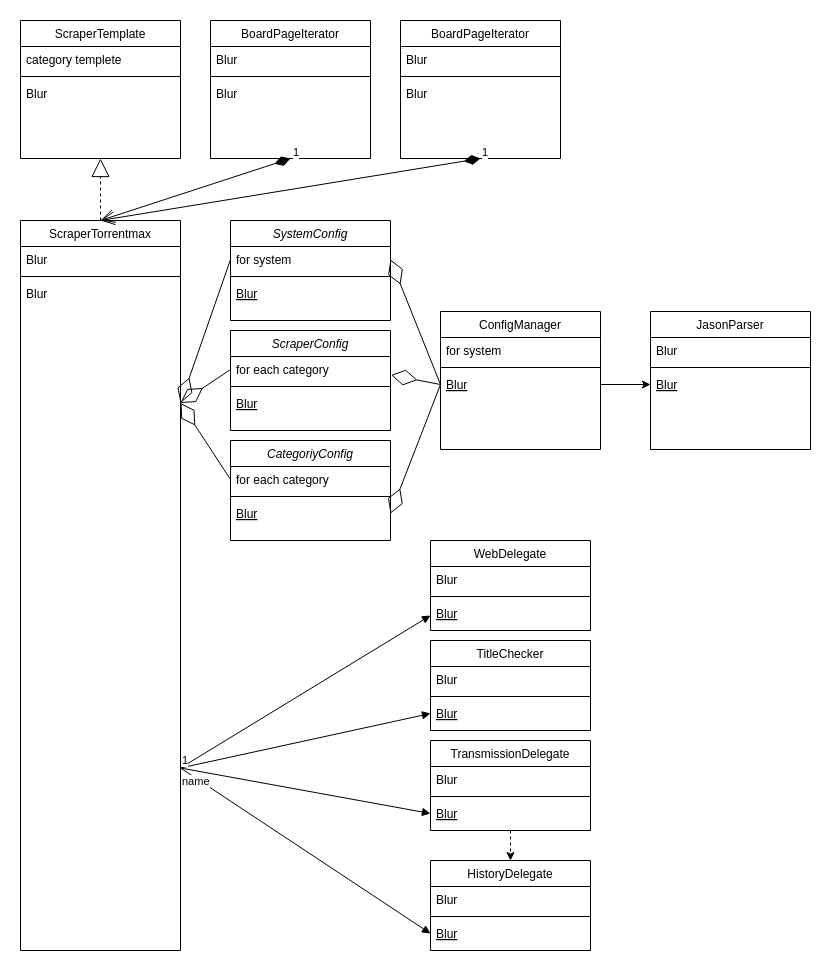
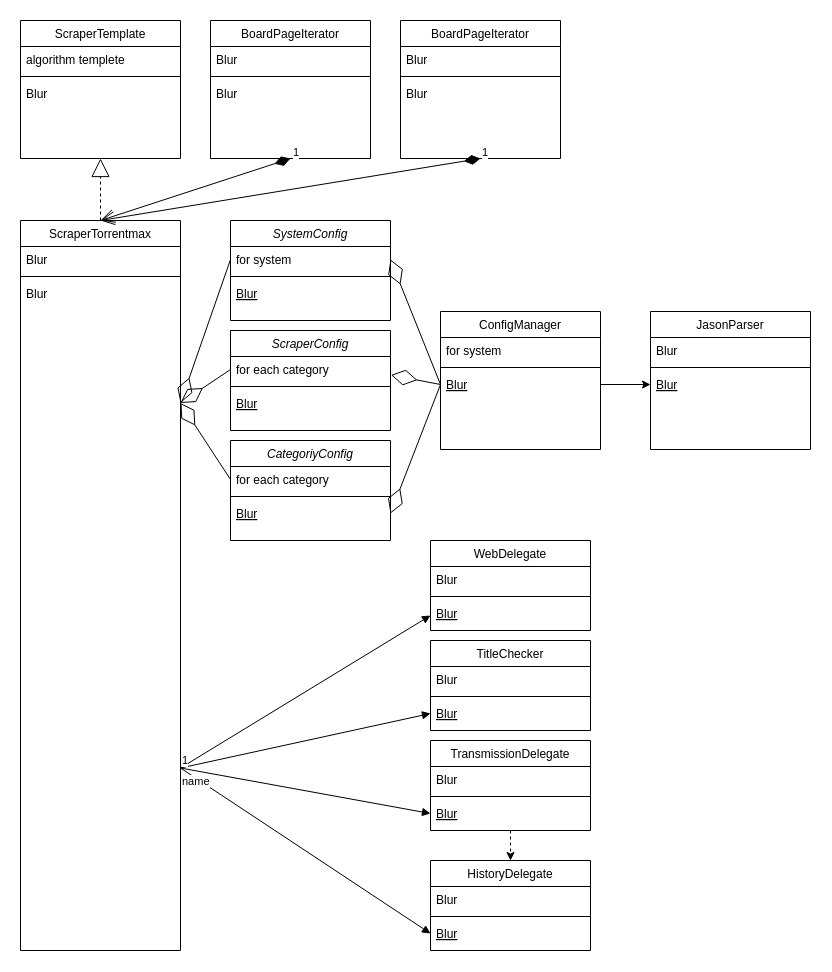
(80, 60) -> (80, 60)
